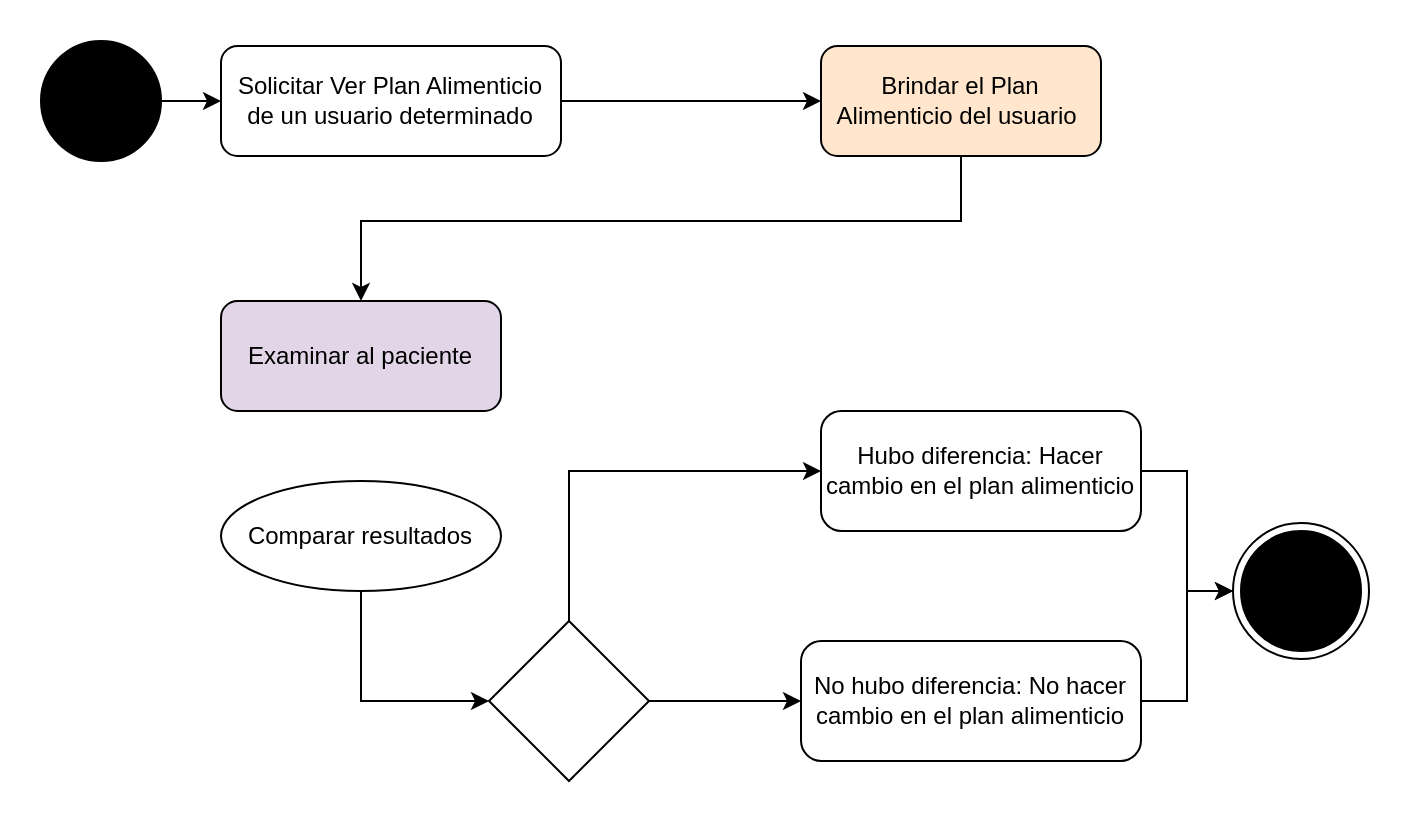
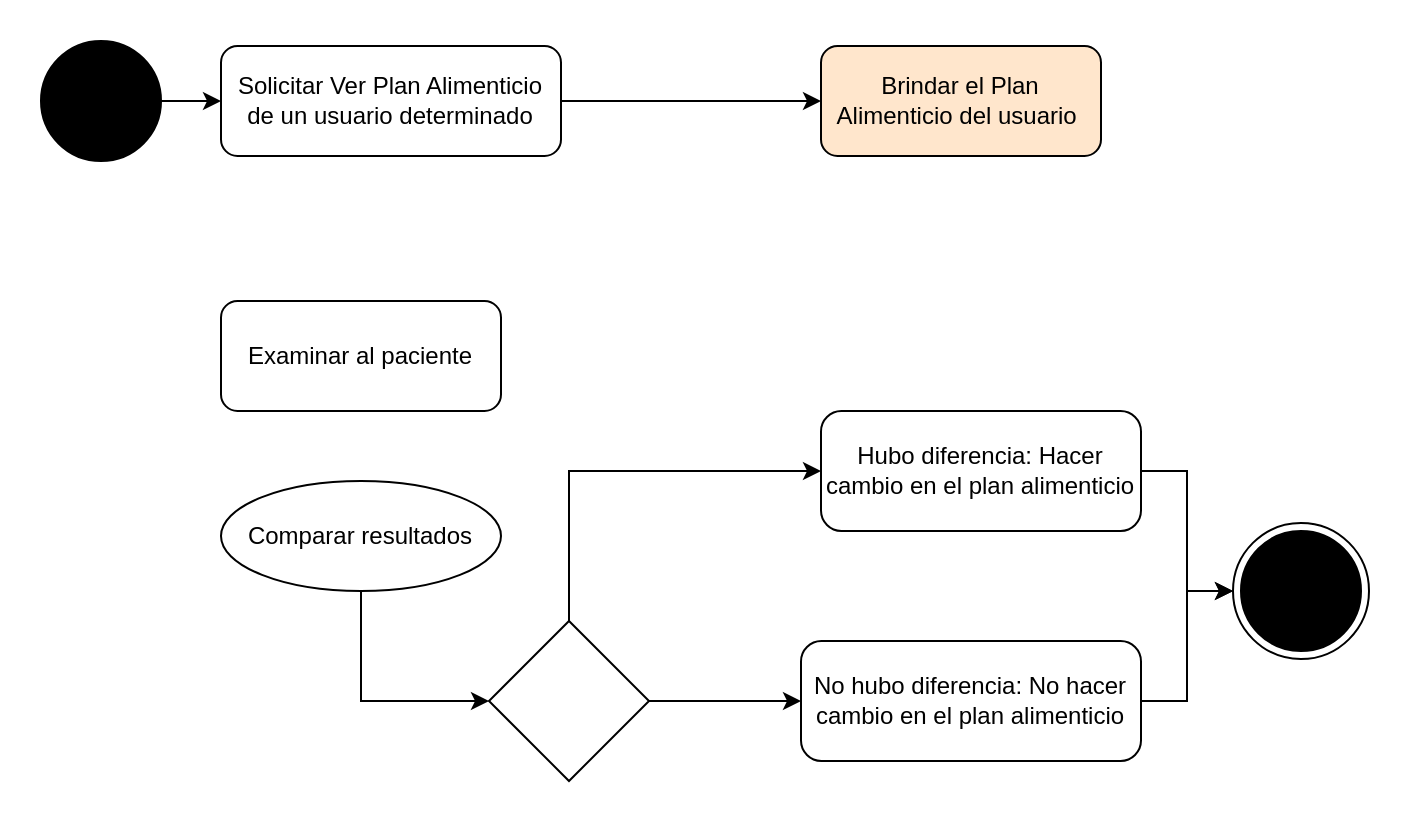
(660, 221) -> none
(361, 356) -> (361, 356)
